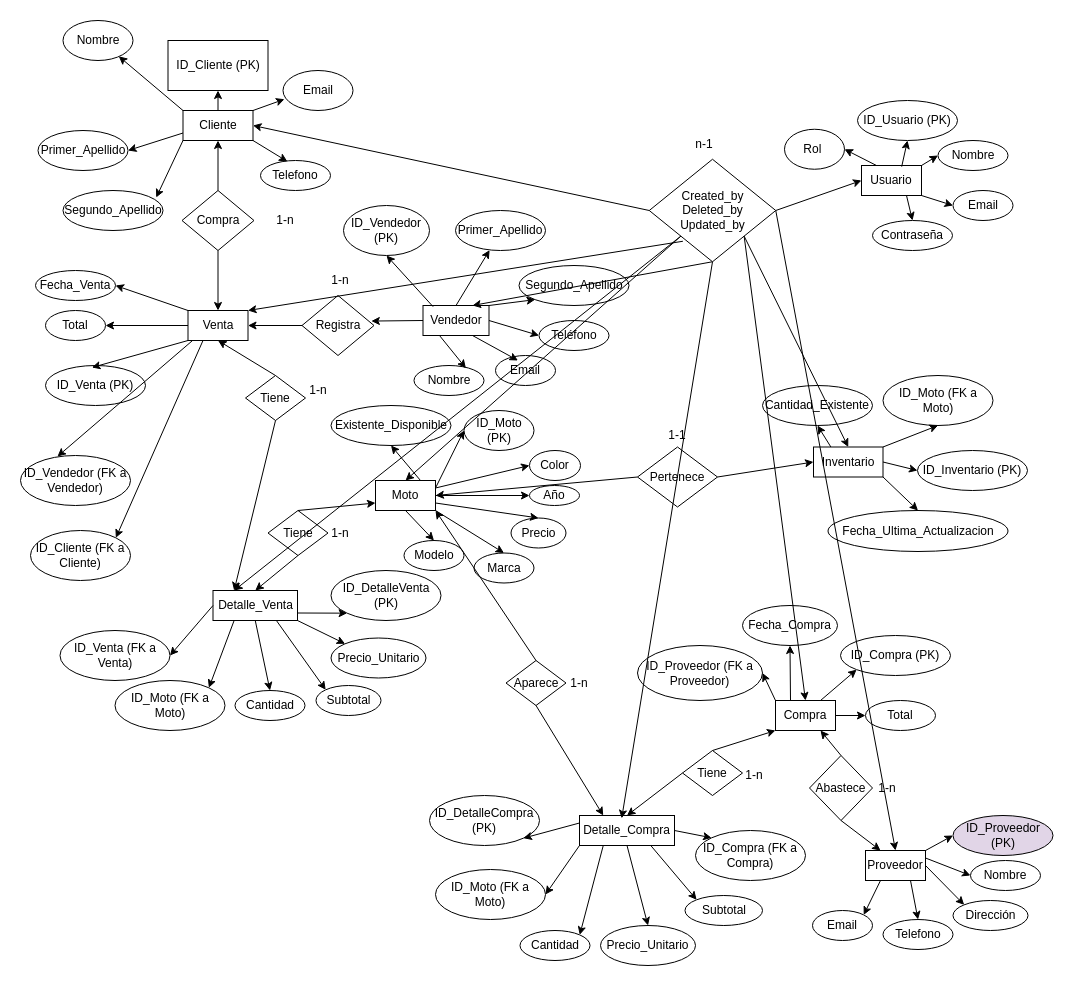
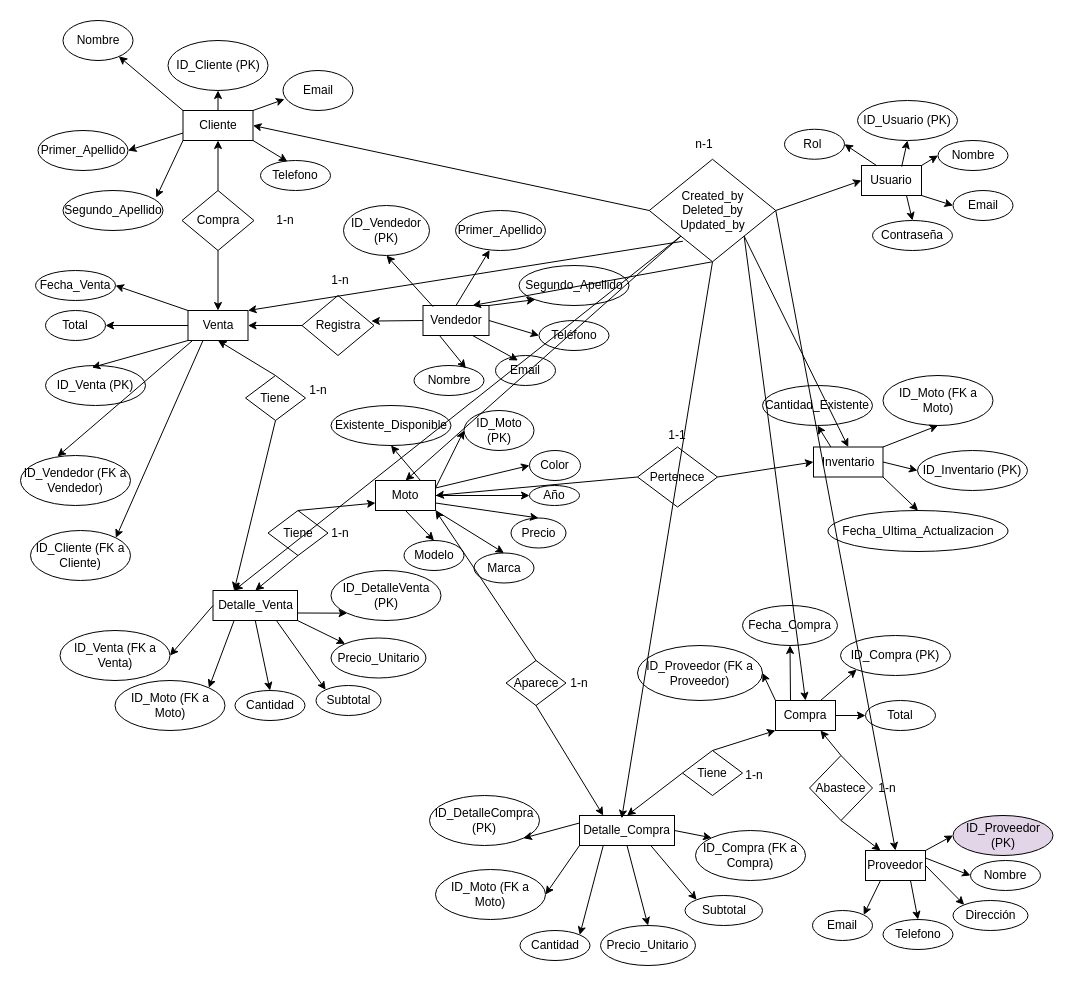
(218, 66) -> (218, 66)
(815, 149) -> (815, 144)
